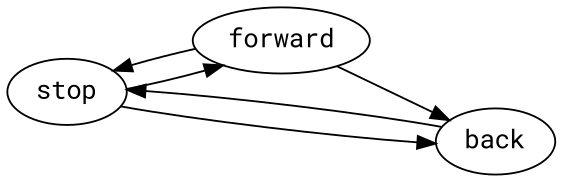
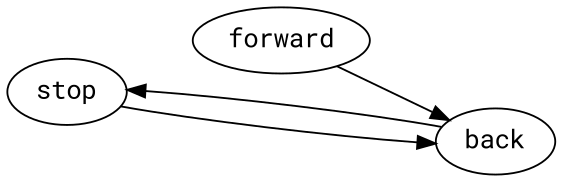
(163, 56) -> none
(166, 80) -> none
